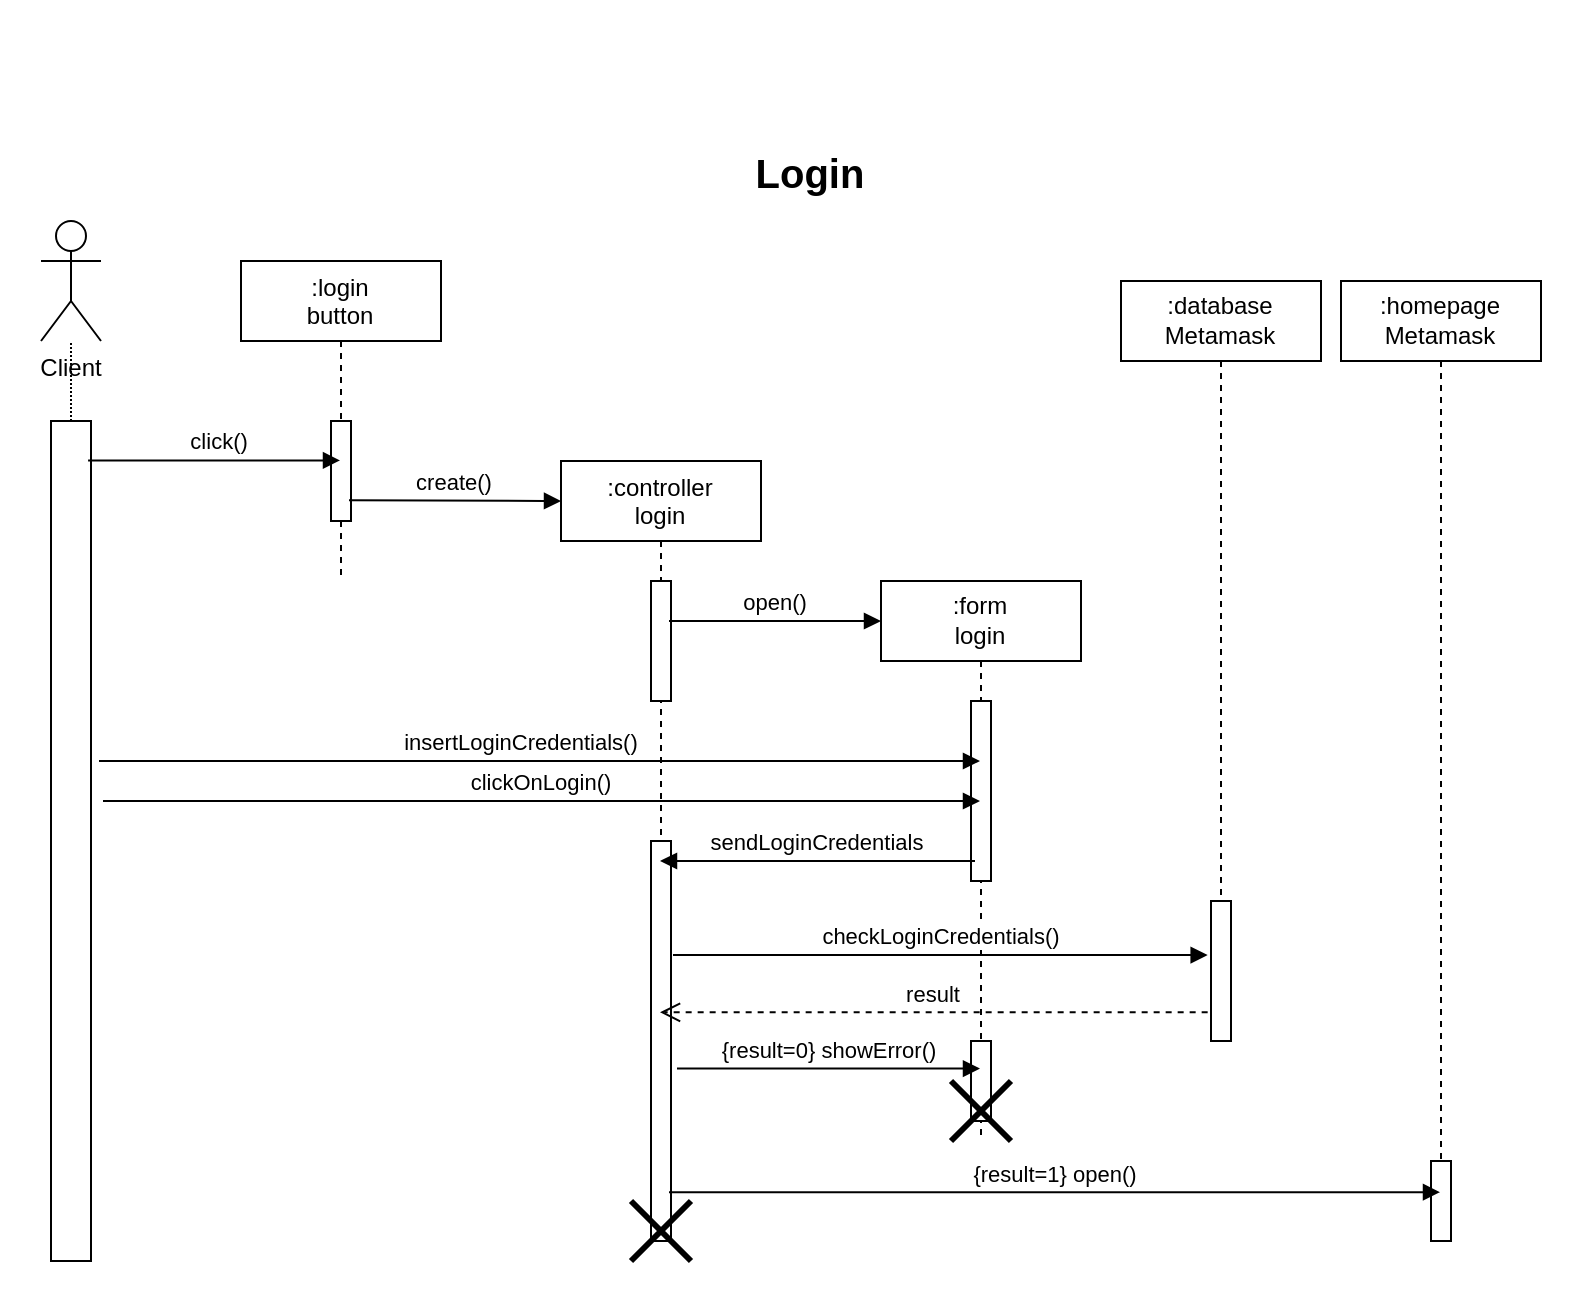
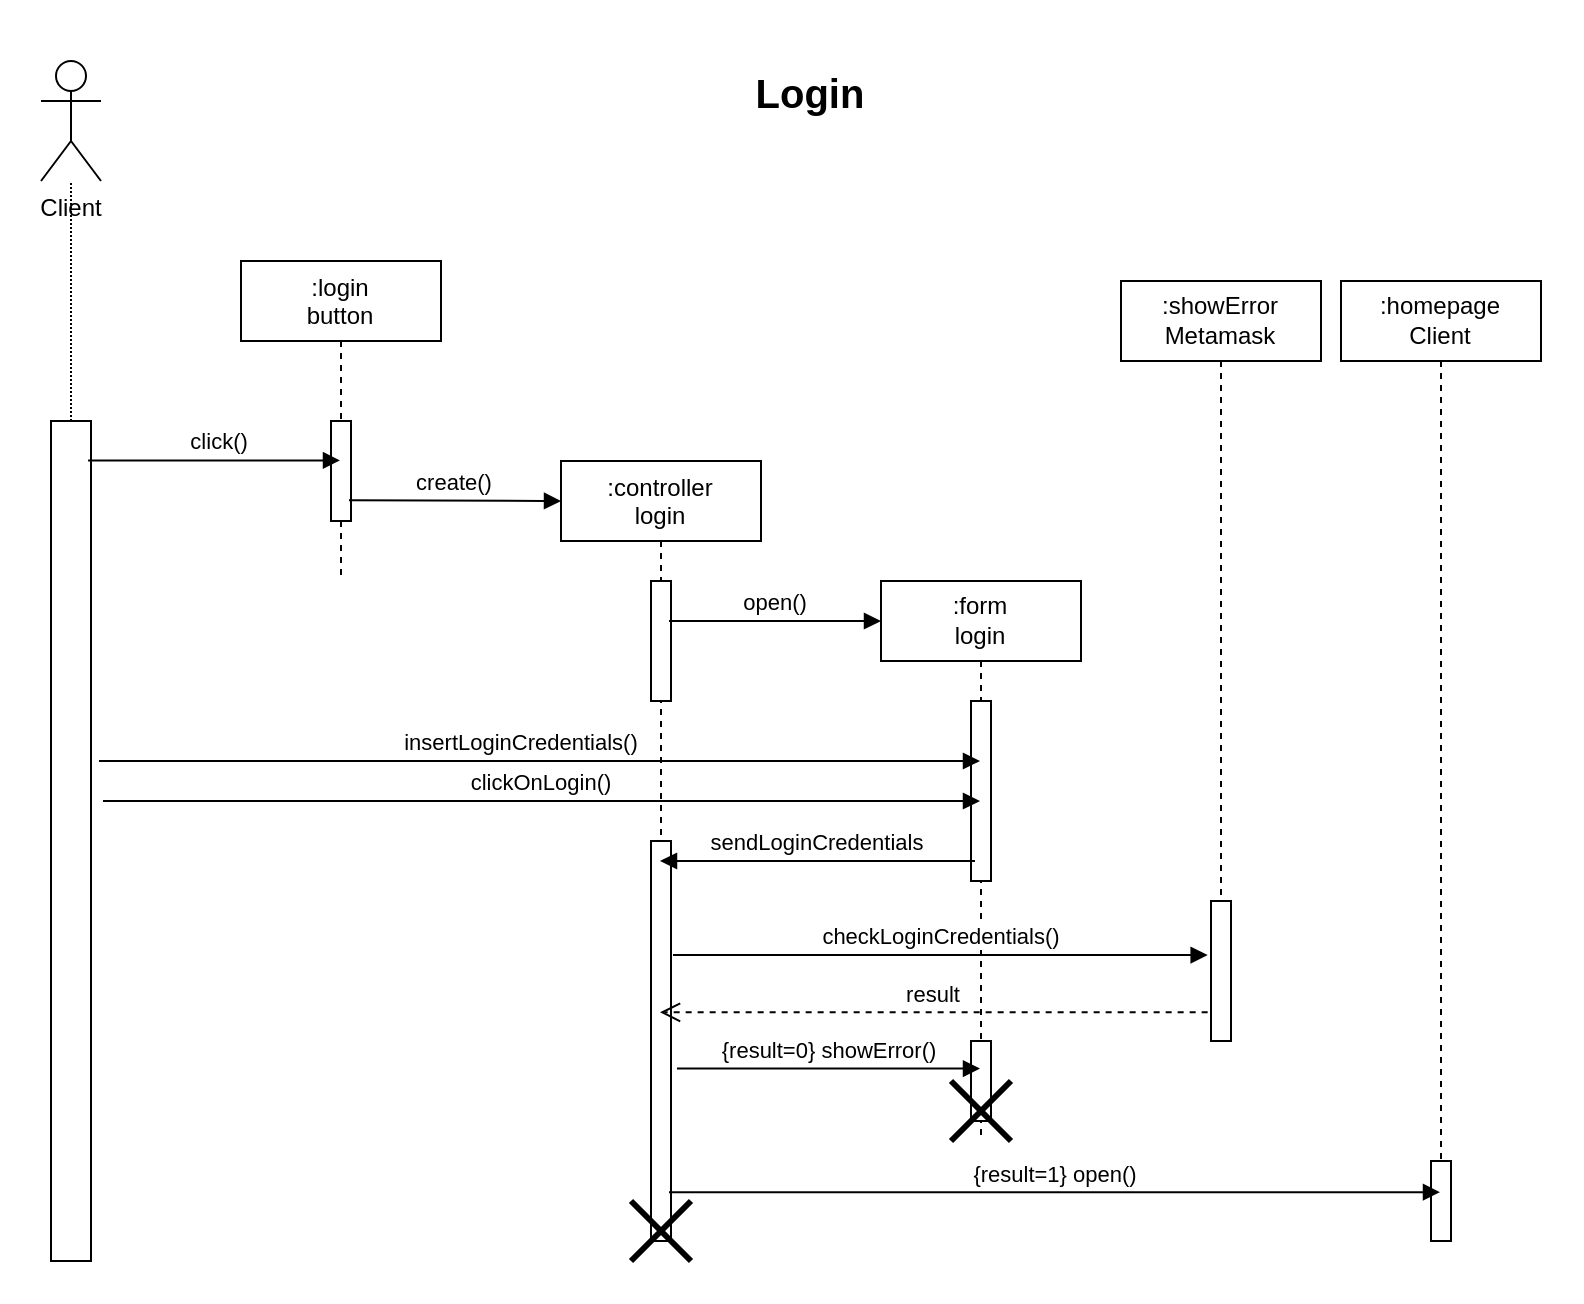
(811, 171) -> (811, 91)
(71, 281) -> (71, 121)
(1221, 321) -> (1221, 321)
(1441, 321) -> (1441, 321)
